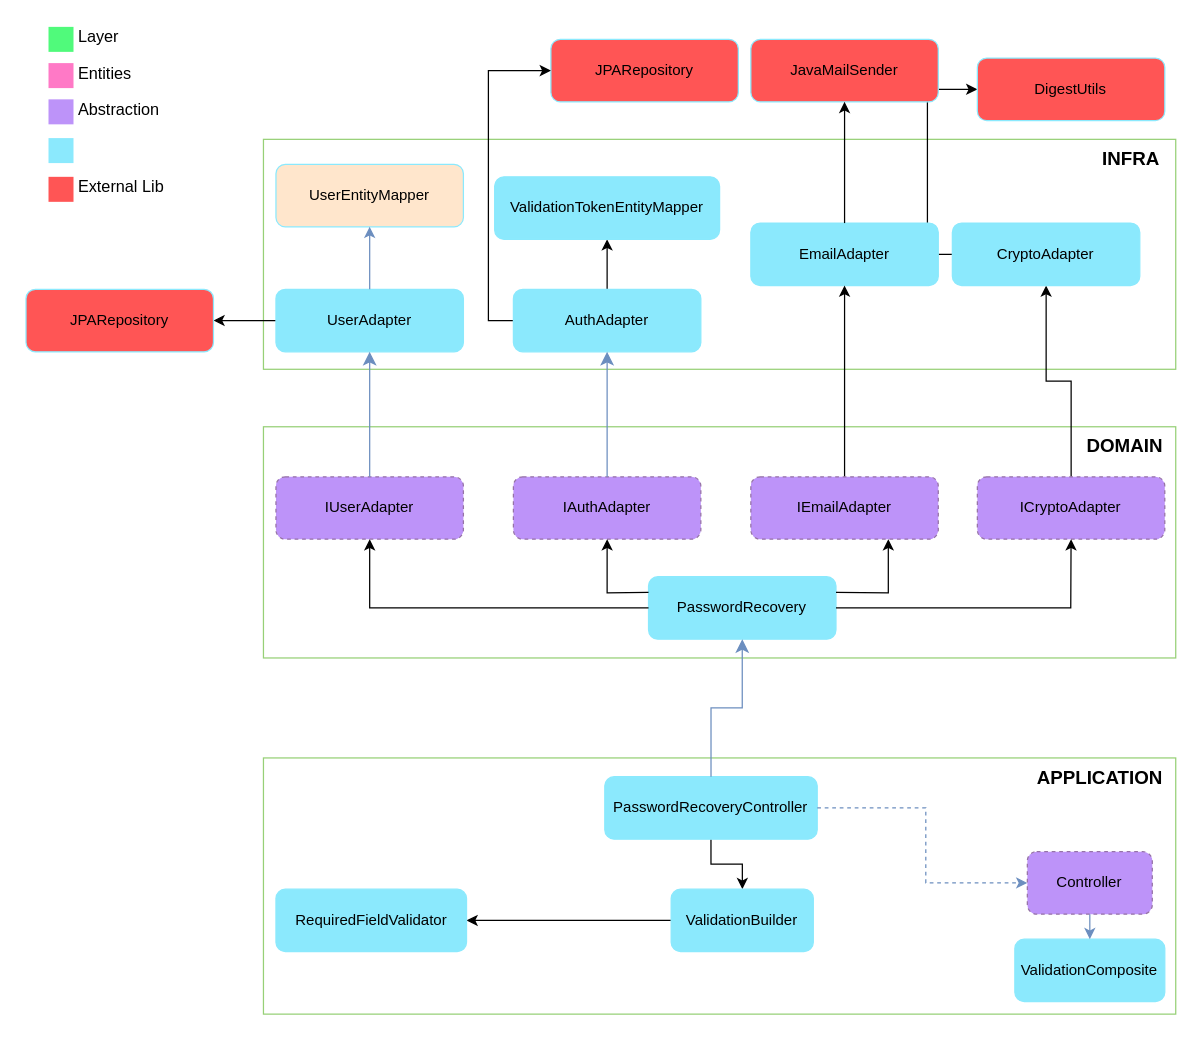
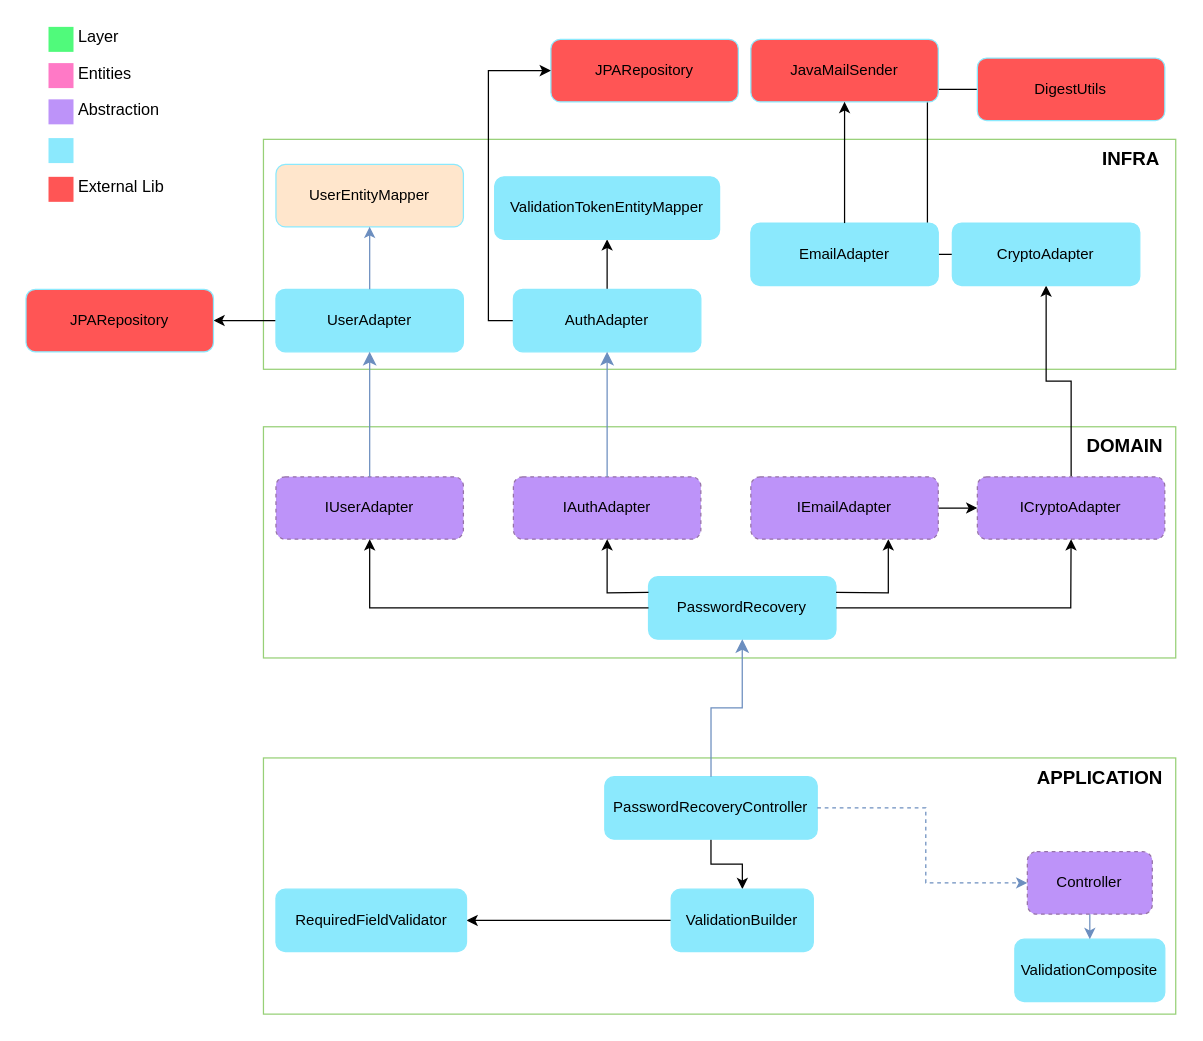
(967, 89) -> (971, 89)
(844, 386) -> (963, 508)
